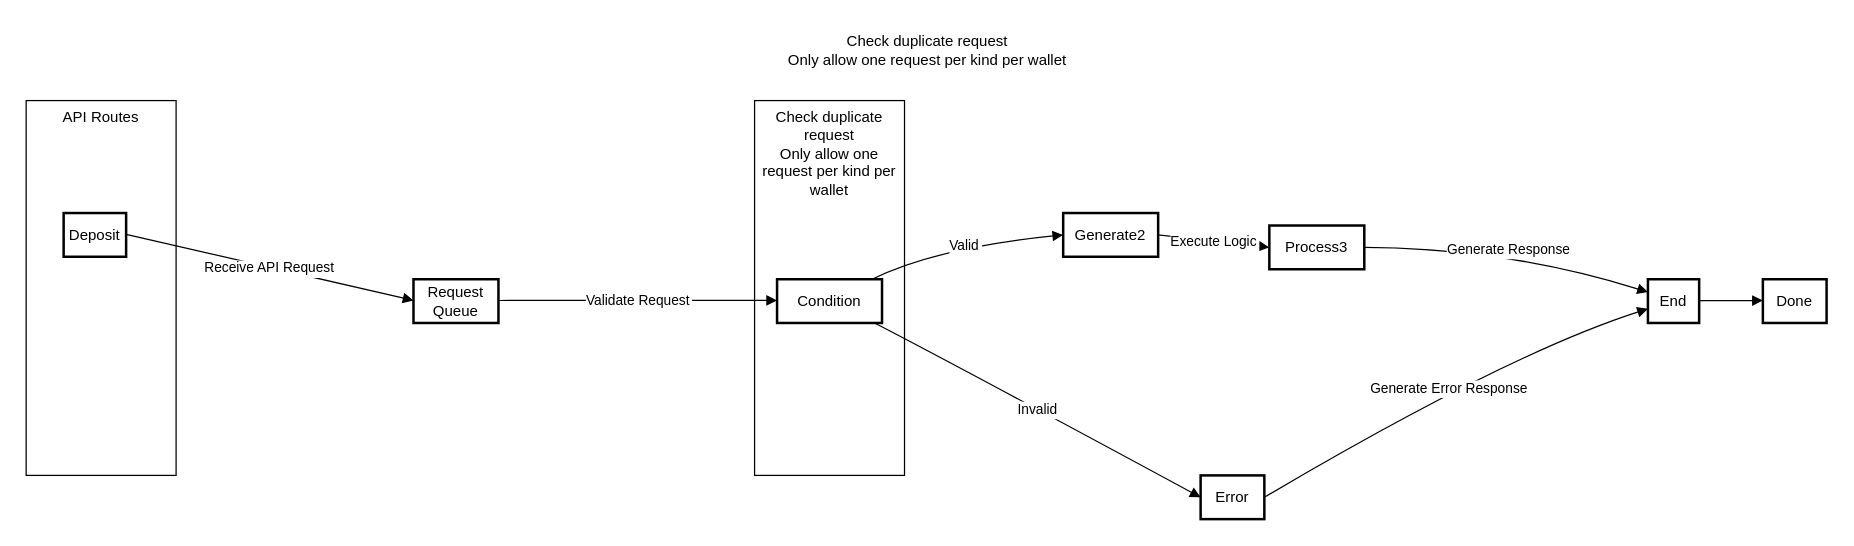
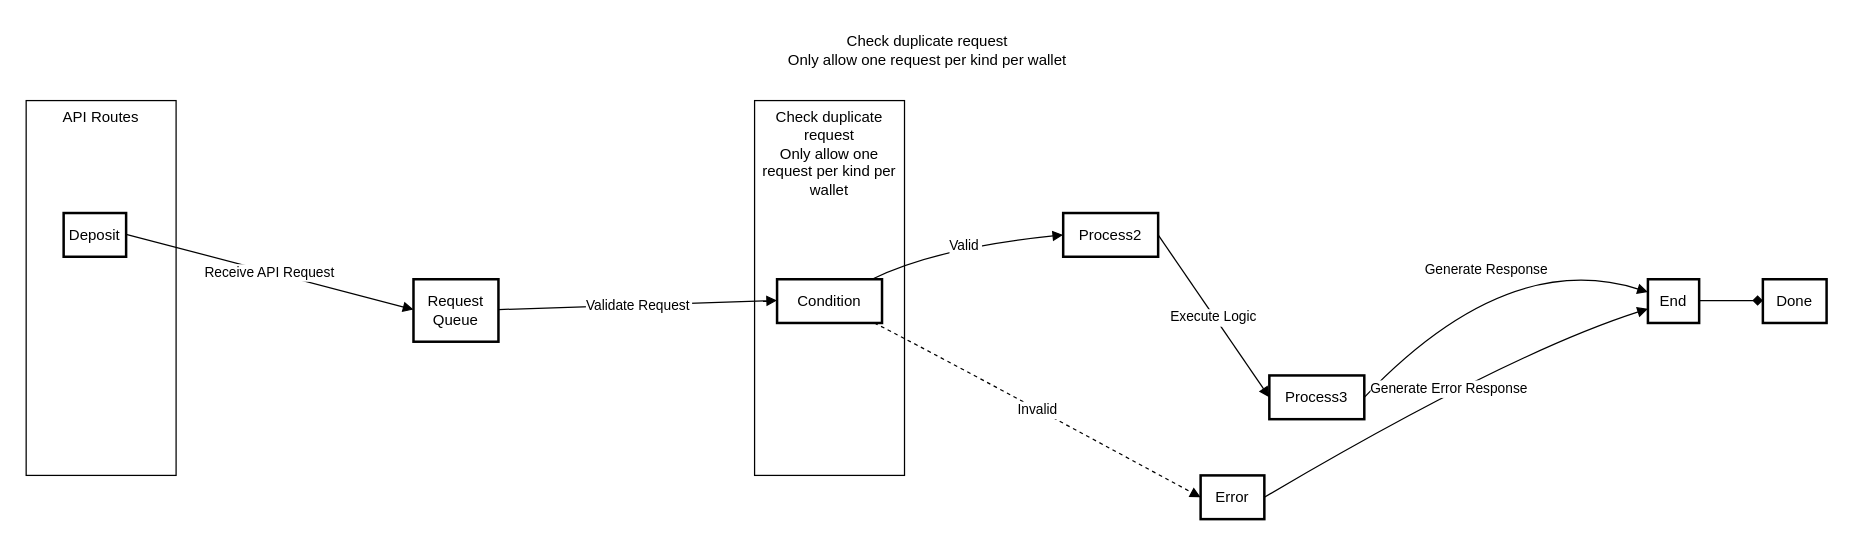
(1111, 236) -> (1111, 236)
(1317, 248) -> (1317, 398)
(456, 301) -> (456, 311)
(1751, 301) -> (1751, 301)
(949, 362) -> (949, 362)
